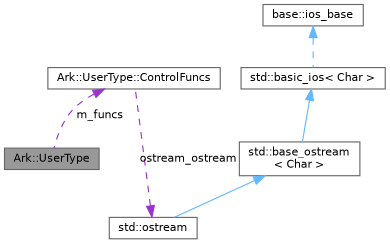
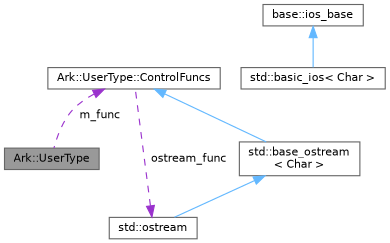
(313, 53) -> (313, 53)
(99, 115) -> (99, 115)
(306, 121) -> (215, 118)
(187, 159) -> (187, 159)
